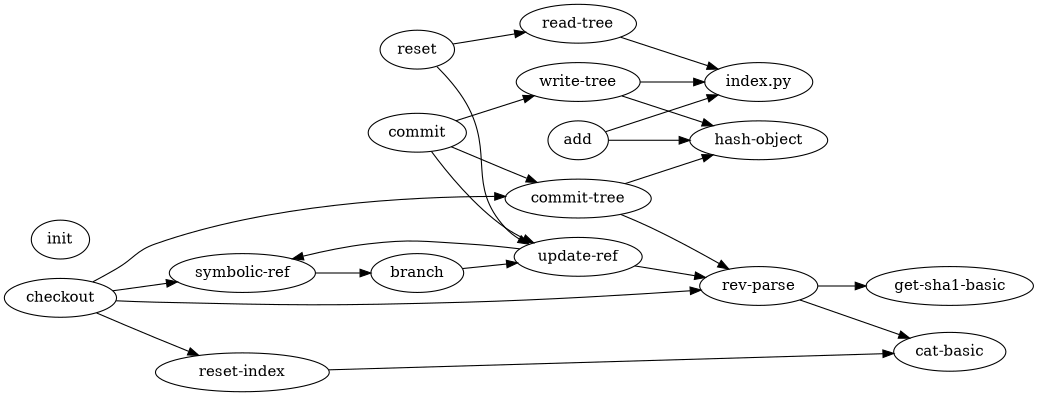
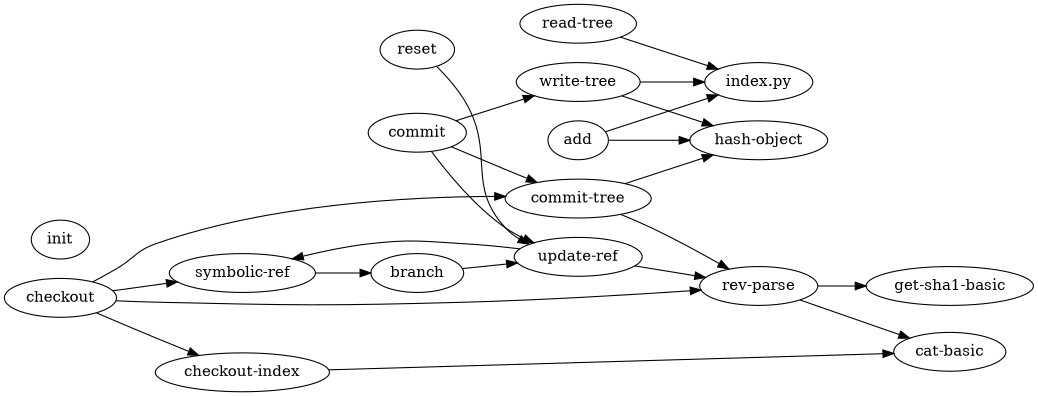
(484, 39) -> none
(242, 372) -> (242, 372)
